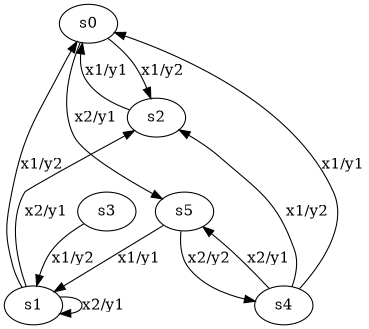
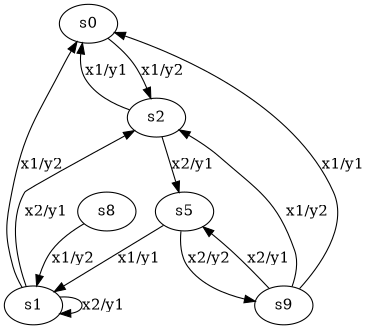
(74, 137) -> (169, 159)
(107, 212) -> (107, 212)
(284, 305) -> (284, 305)
